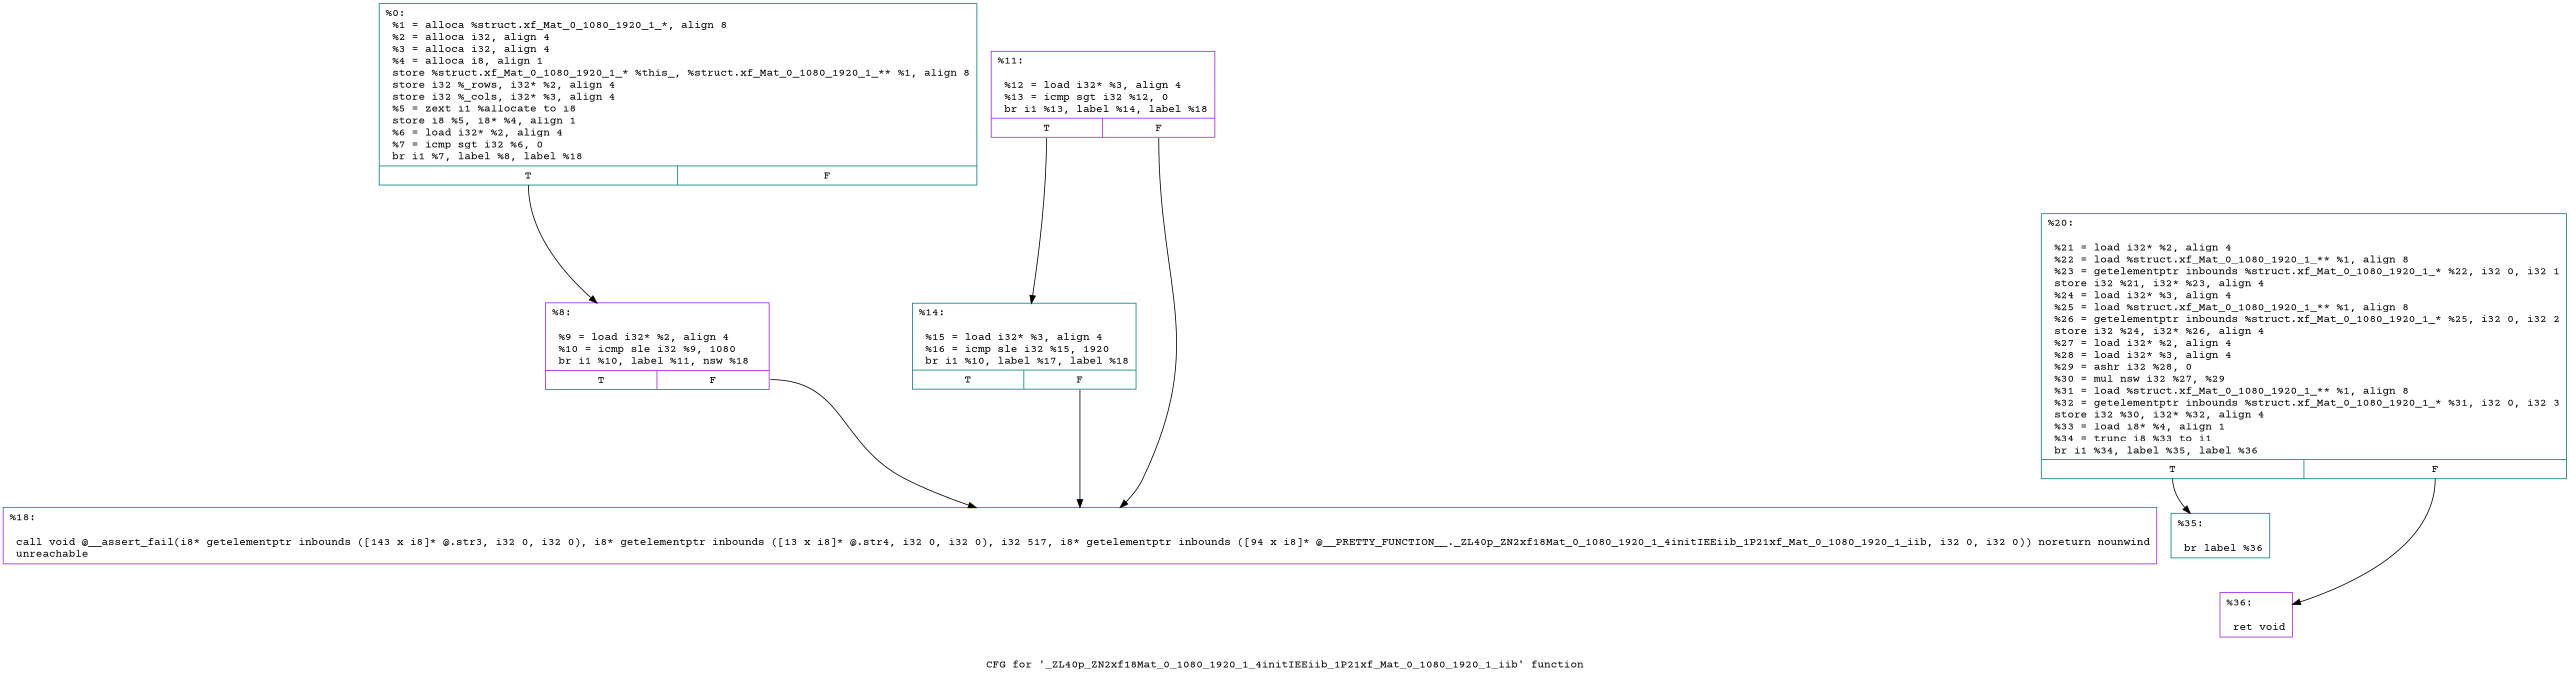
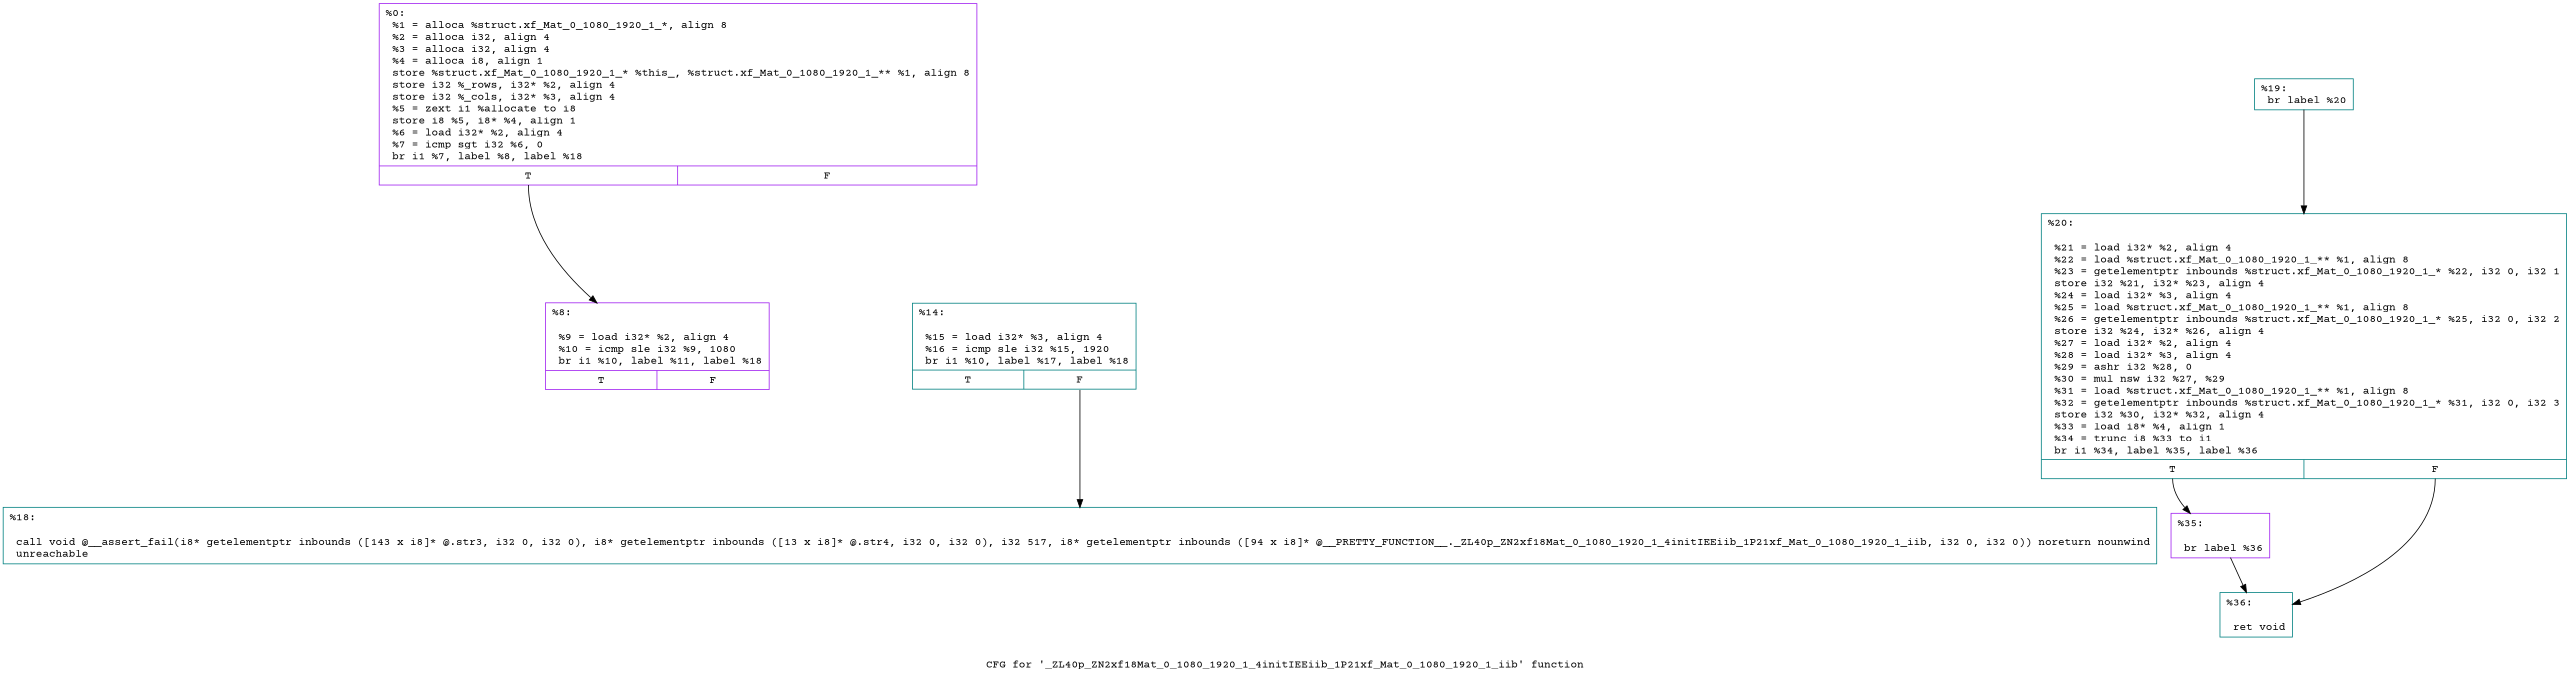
(678, 94) -> (678, 94)
(1103, 94) -> none
none -> (2304, 94)
(651, 361) -> (657, 361)
(864, 447) -> none
(1080, 536) -> (1080, 536)
(2220, 536) -> (2220, 536)
none -> (2237, 571)
(2256, 615) -> (2256, 615)
